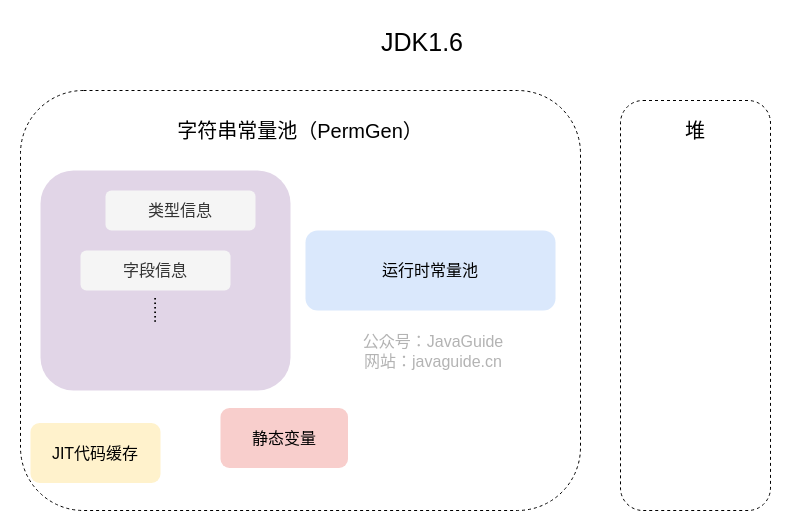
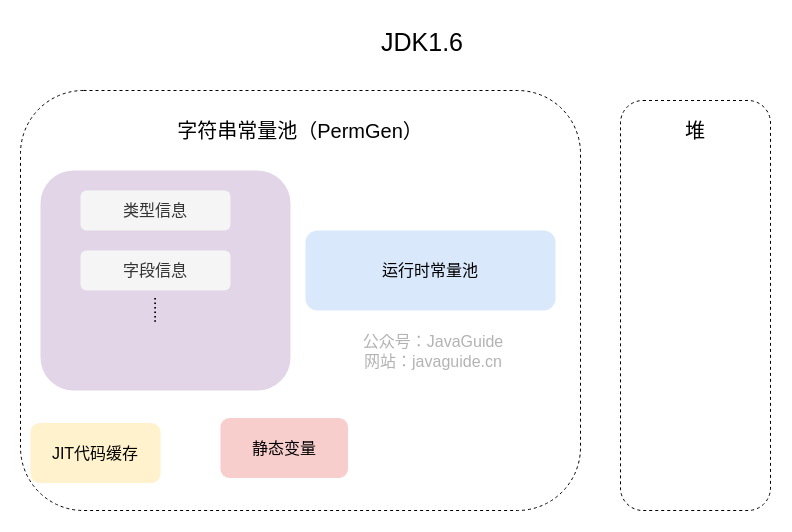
(181, 211) -> (156, 211)
(284, 438) -> (284, 448)
